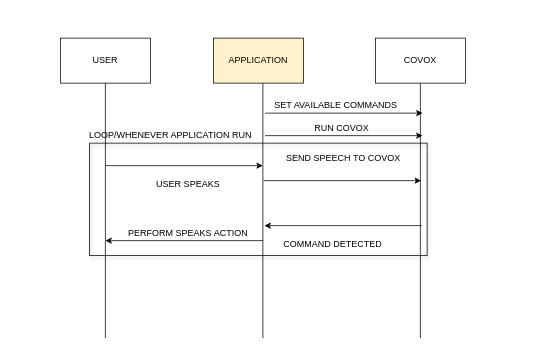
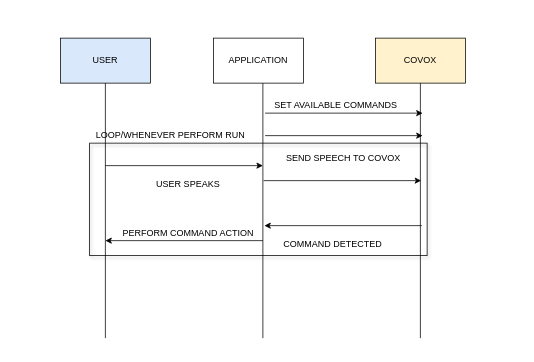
(105, 60) -> (105, 60)
(258, 60) -> (258, 60)
(420, 60) -> (420, 60)
(342, 128) -> none
(171, 135) -> (171, 135)
(188, 233) -> (188, 233)
